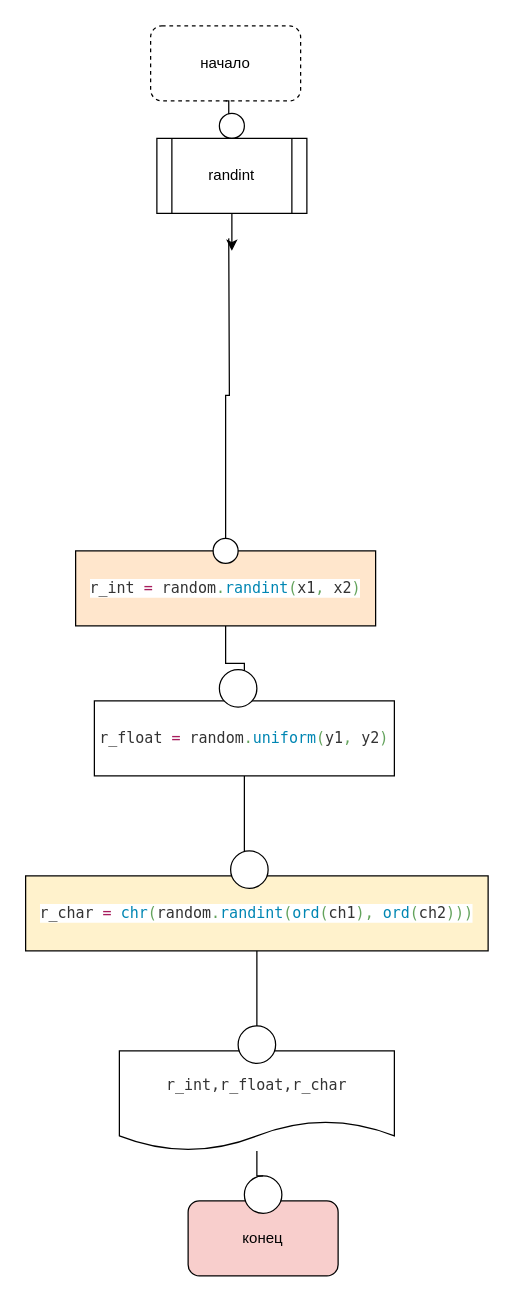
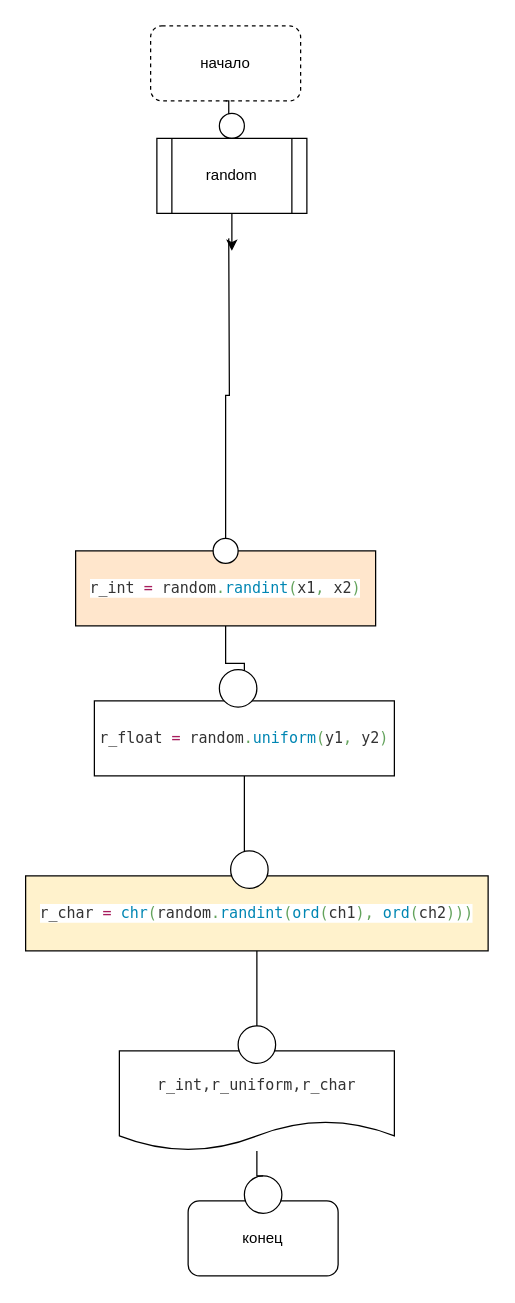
(232, 176) -> (232, 176)
(257, 1086) -> (257, 1086)
(263, 1238) -> (263, 1238)
